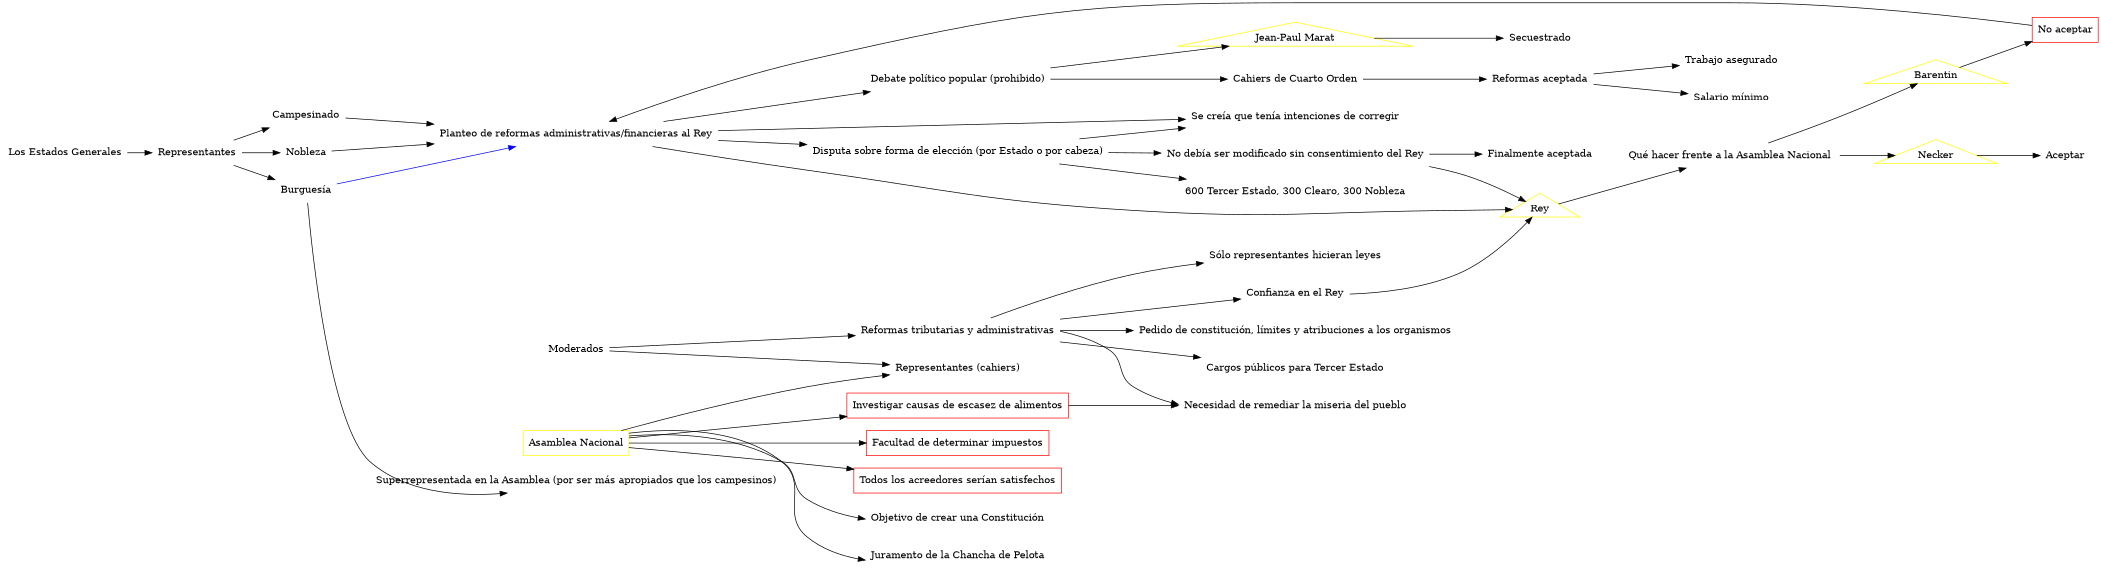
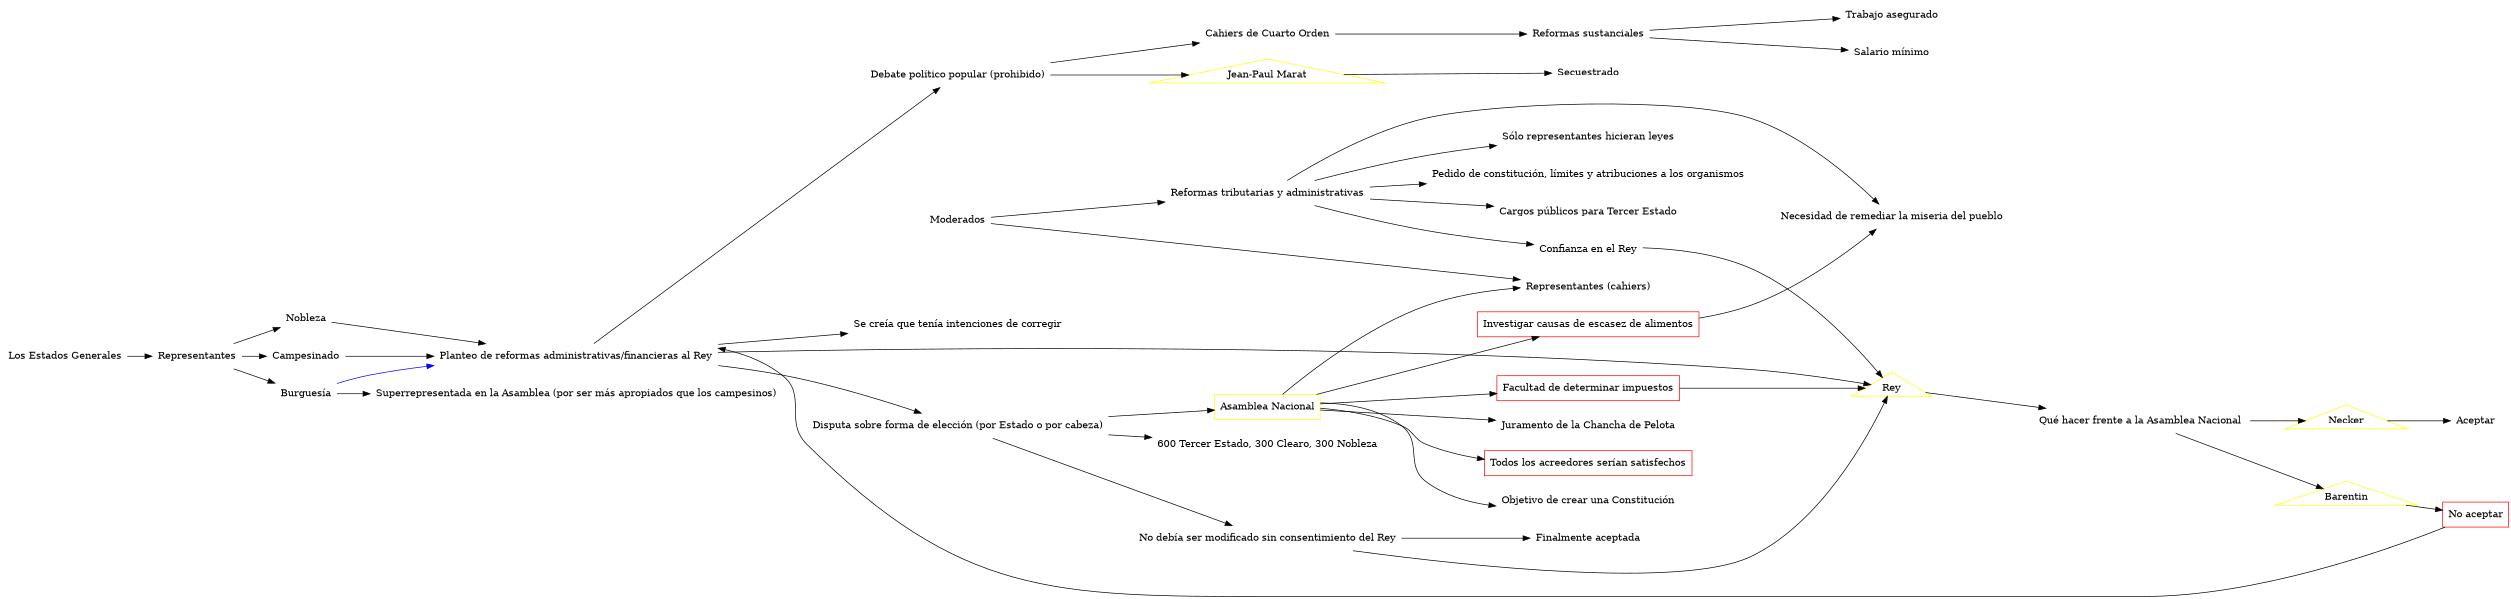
(1540, 79) -> (1588, 34)
(1129, 134) -> (1158, 414)
none -> (1769, 388)
